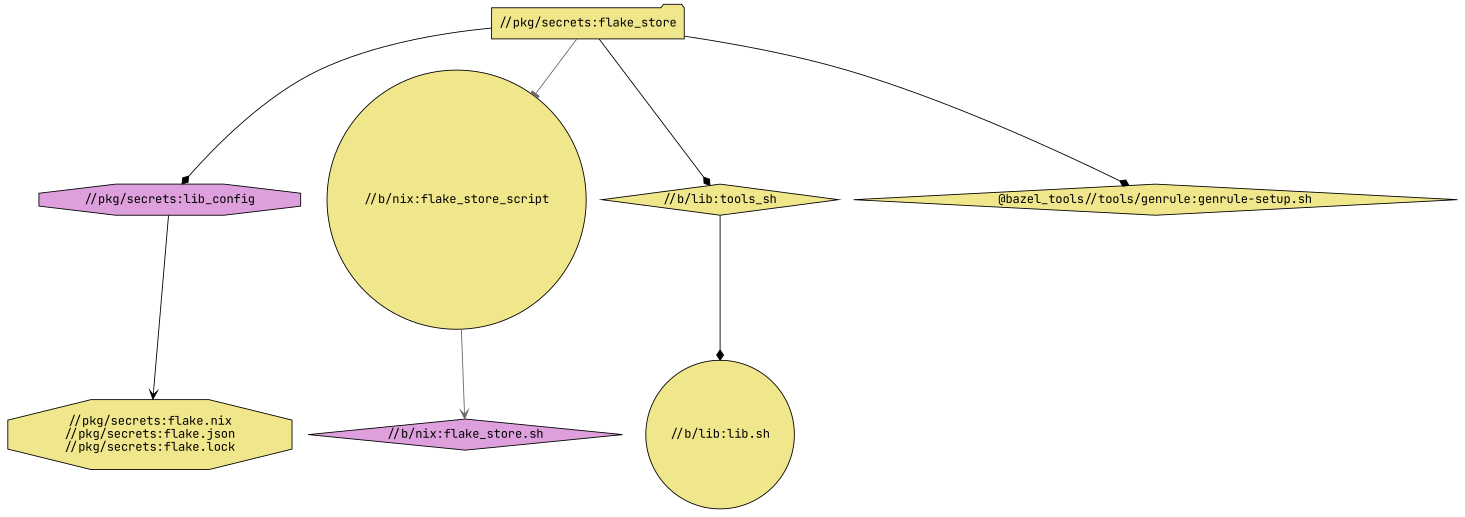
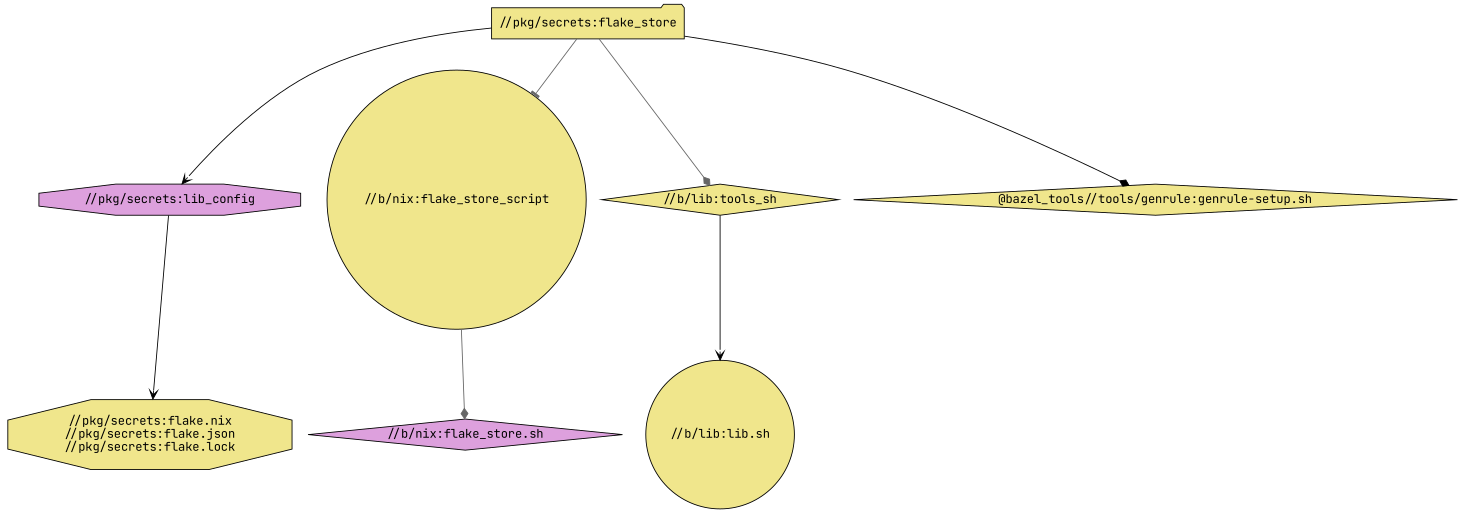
(324, 68) -> (324, 68)
(651, 108) -> (651, 108)
(720, 283) -> (720, 283)
(463, 370) -> (463, 370)
